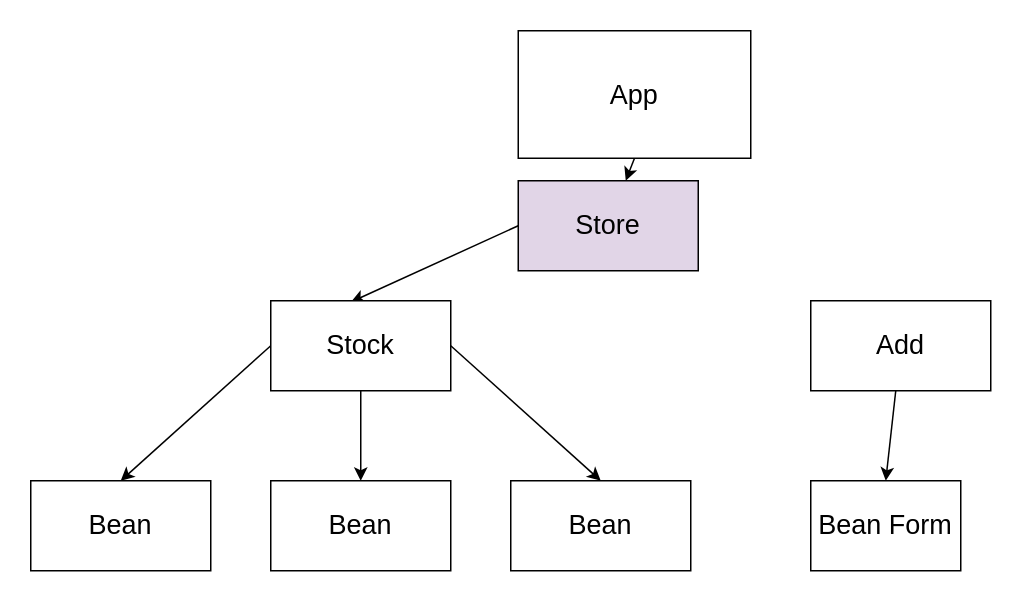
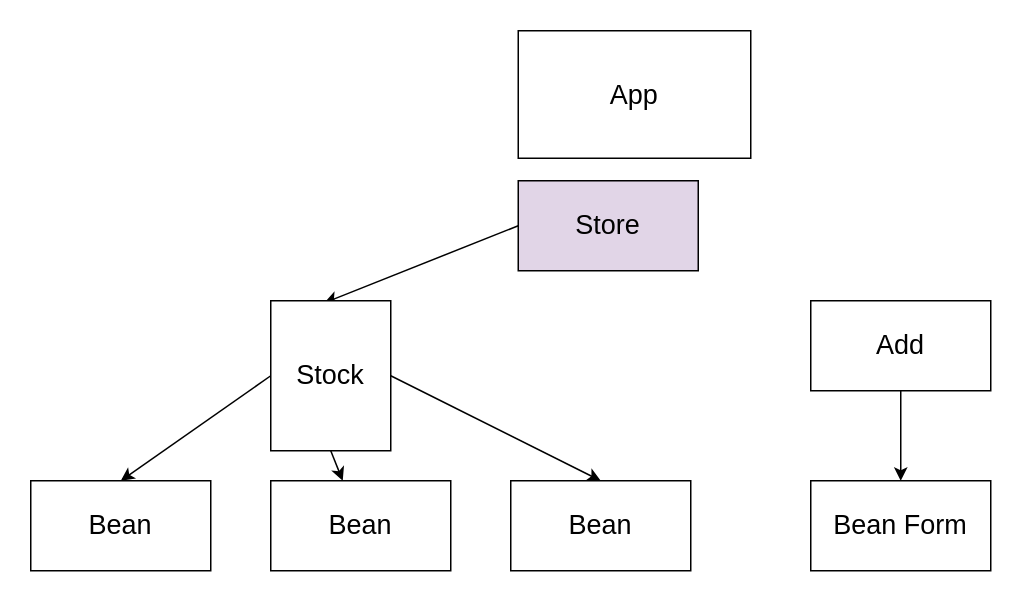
(632, 165) -> none
(361, 346) -> (331, 376)
(886, 526) -> (901, 526)
